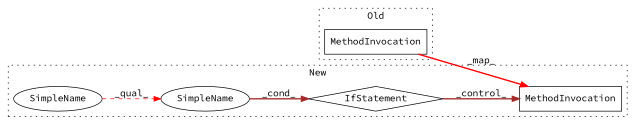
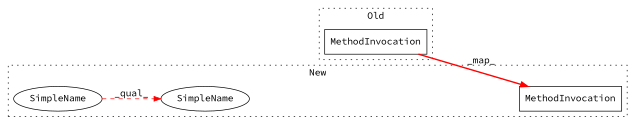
(376, 99) -> none
